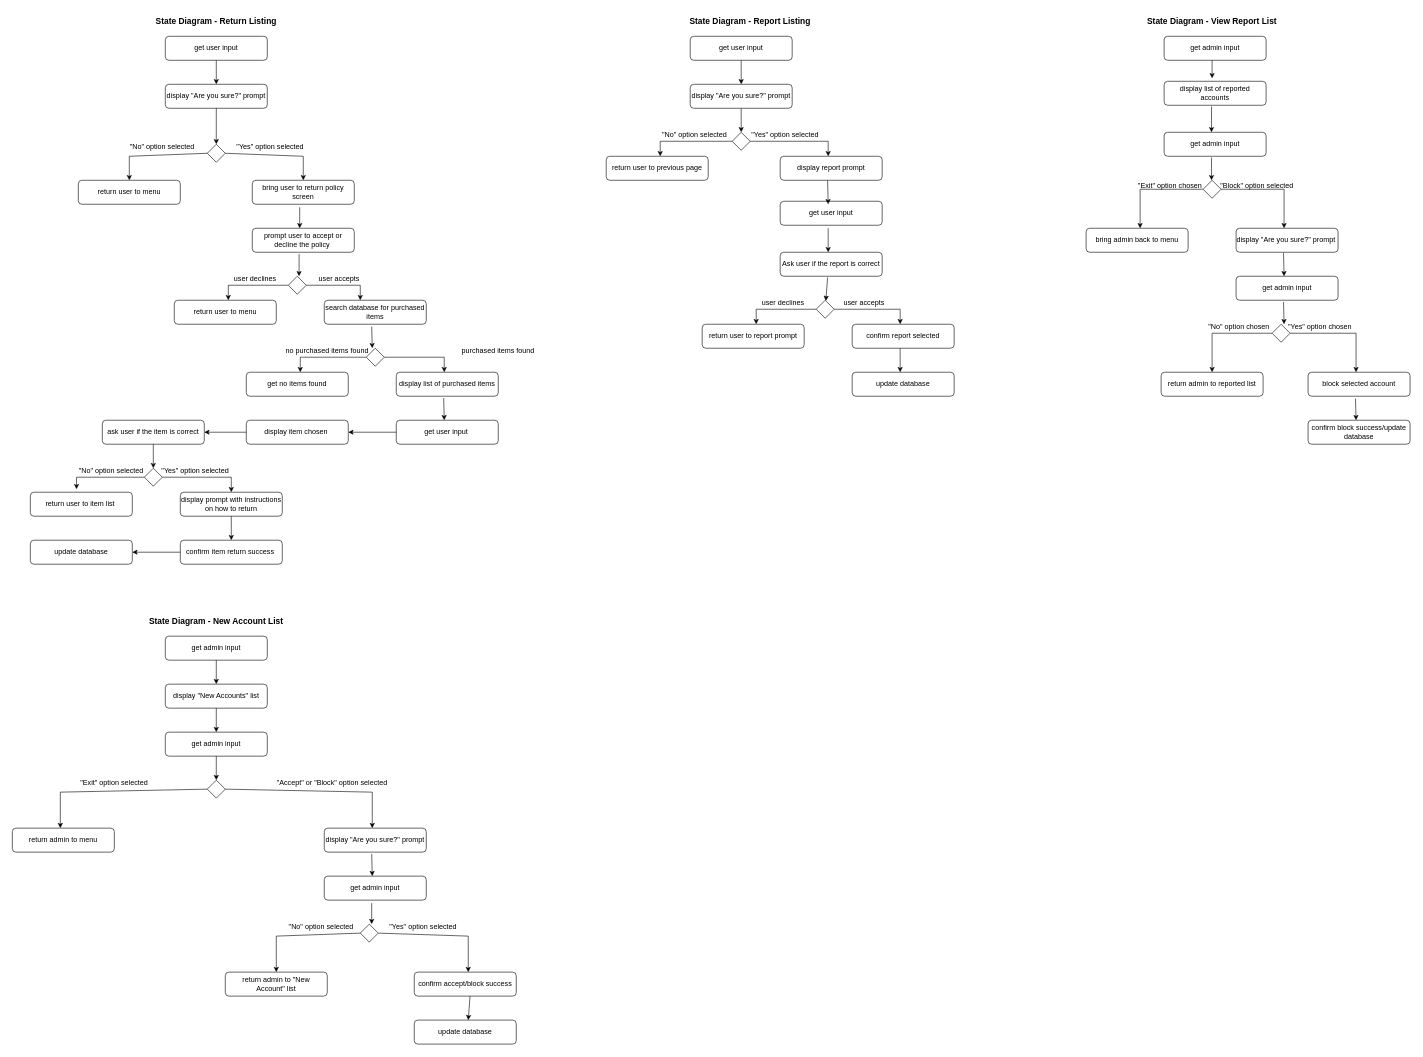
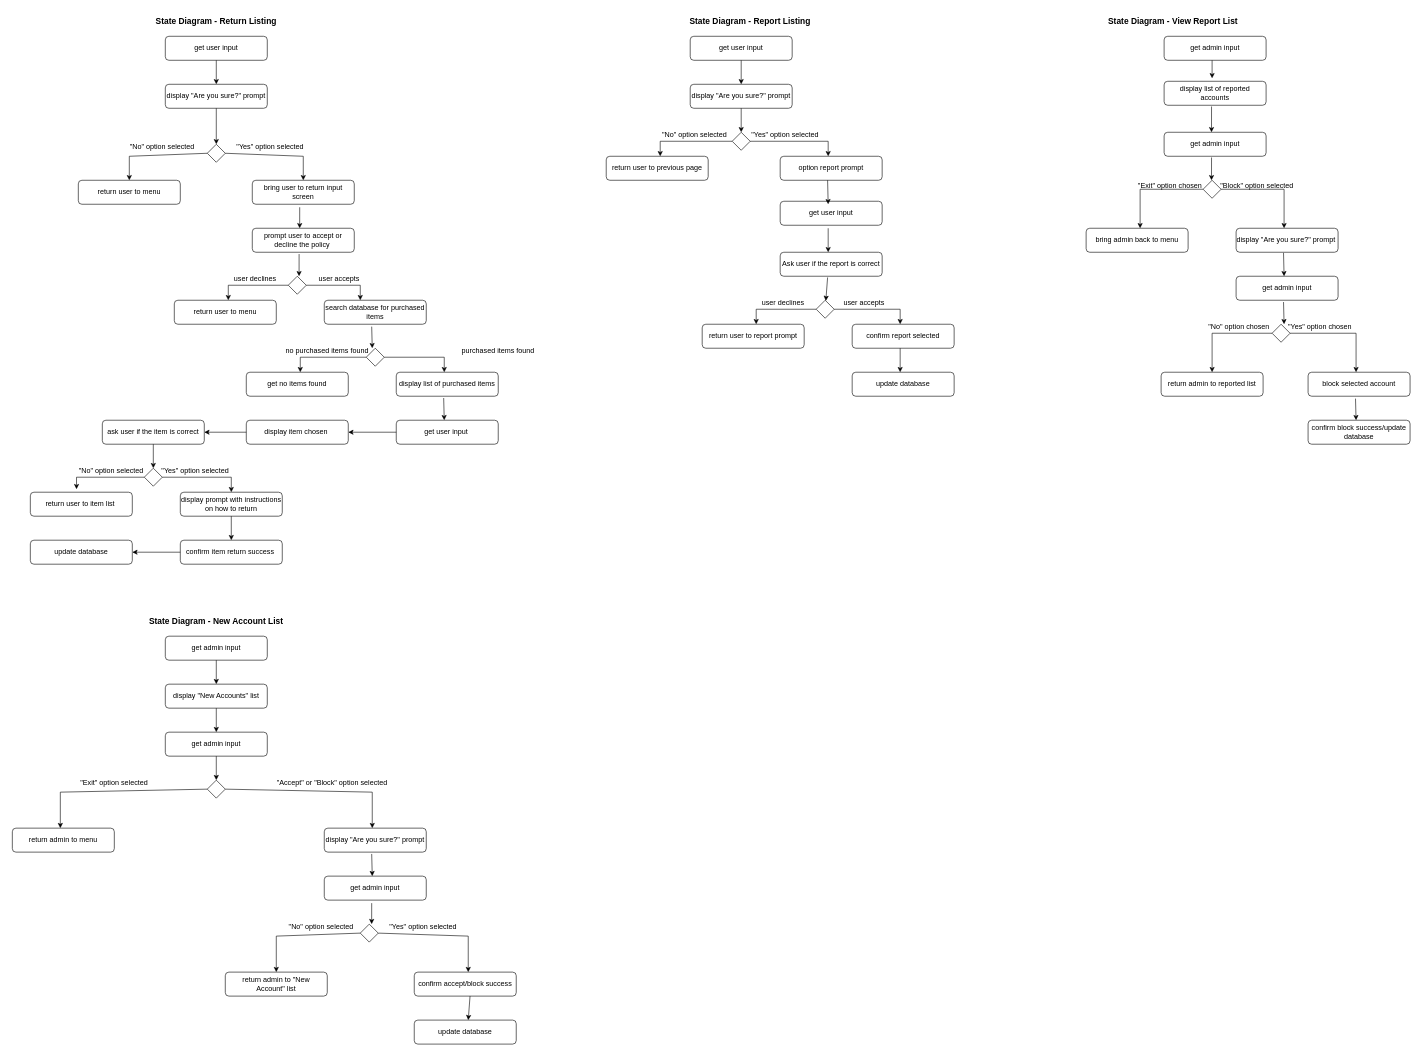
(1212, 21) -> (1173, 21)
(831, 168) -> (831, 168)
(303, 192) -> (303, 192)
